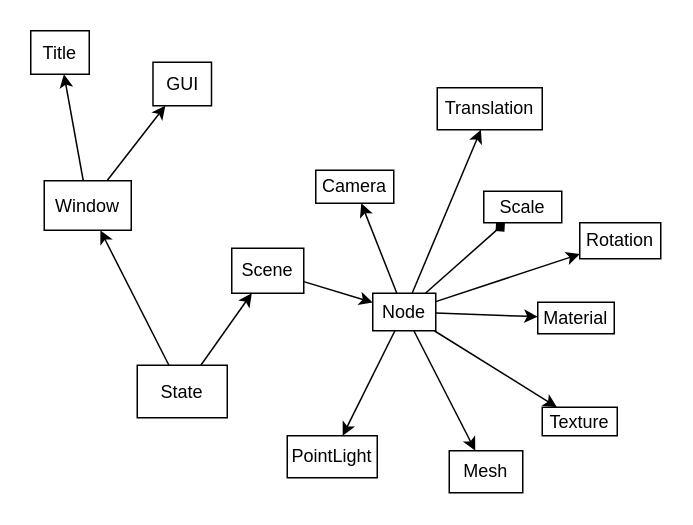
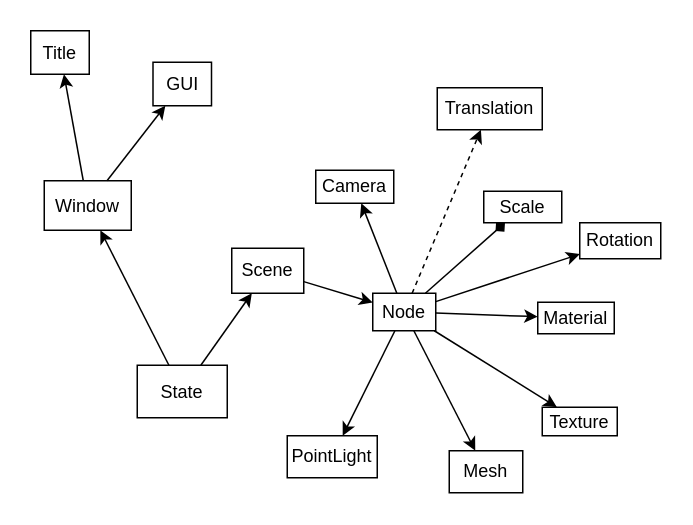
(444, 216) -> (444, 216)
